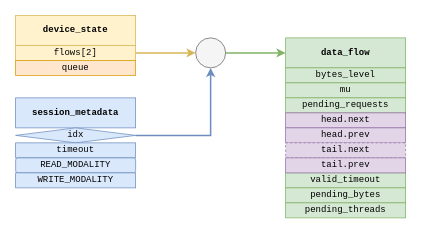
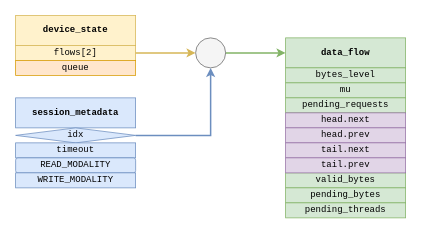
(345, 150) -> (345, 150)
(345, 180) -> (345, 180)
